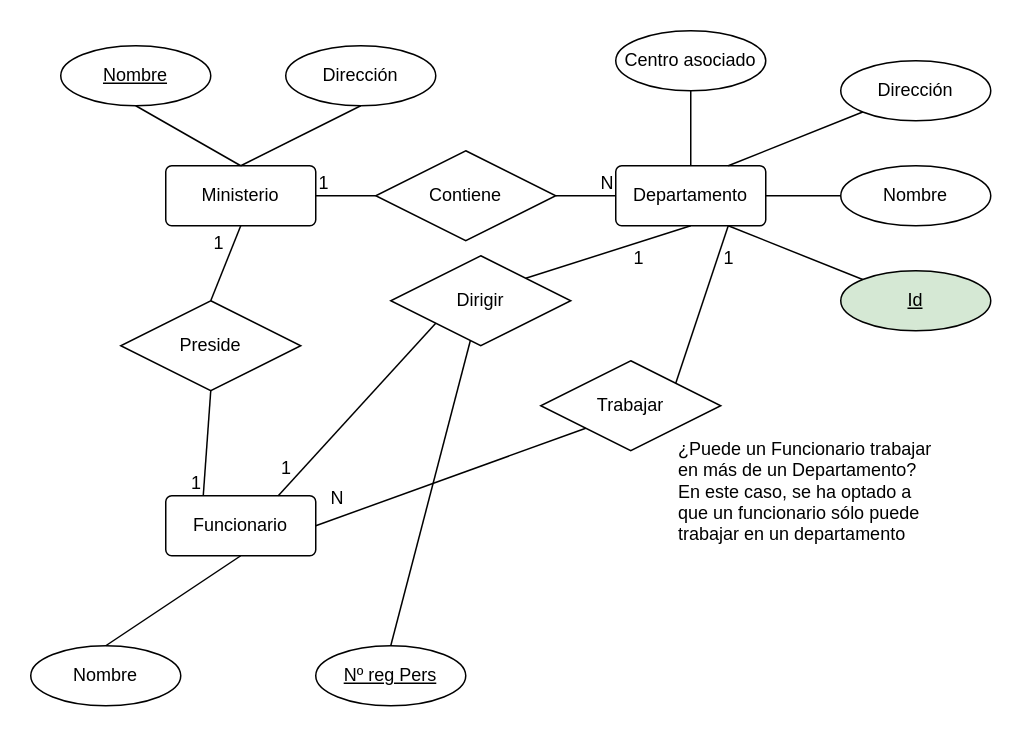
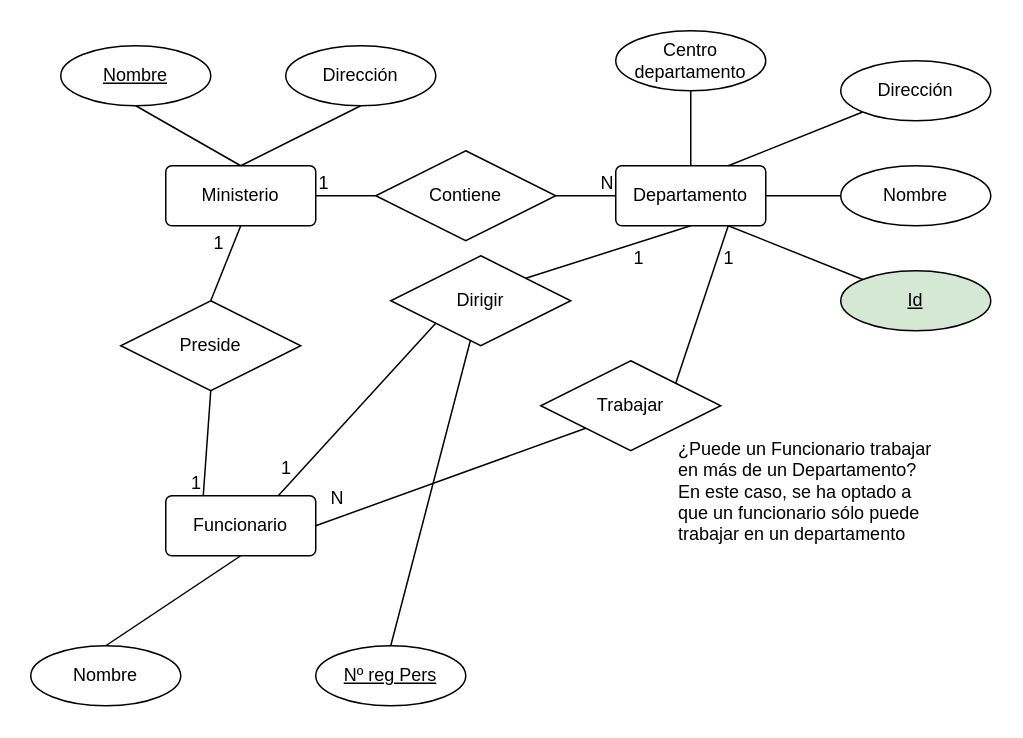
(691, 61) -> (691, 61)
